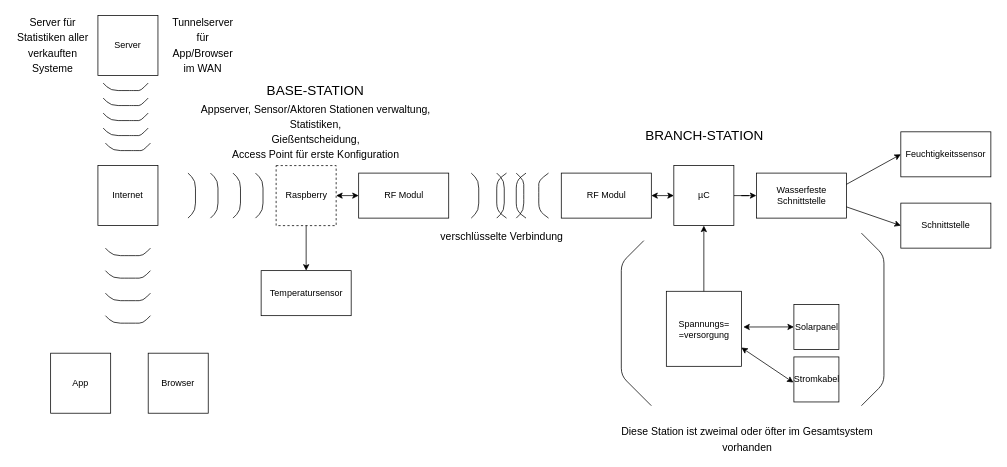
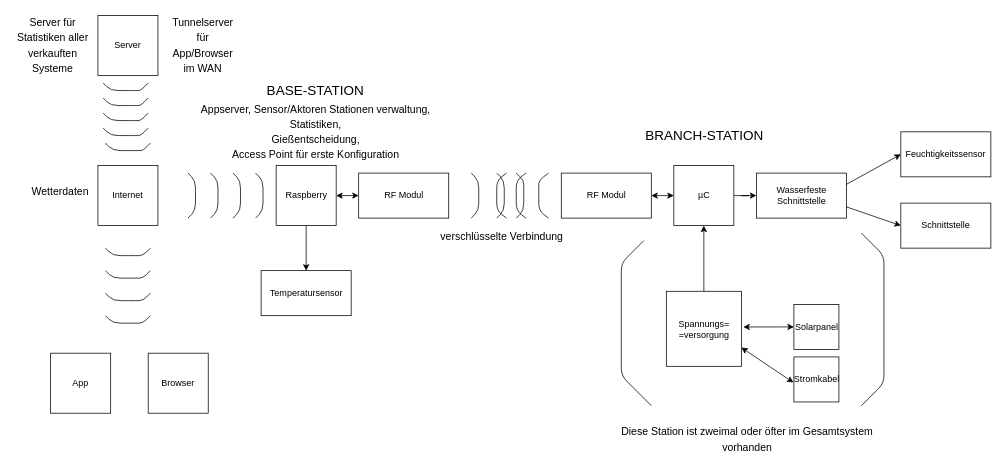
none -> (60, 192)
(306, 195) -> (306, 195)
